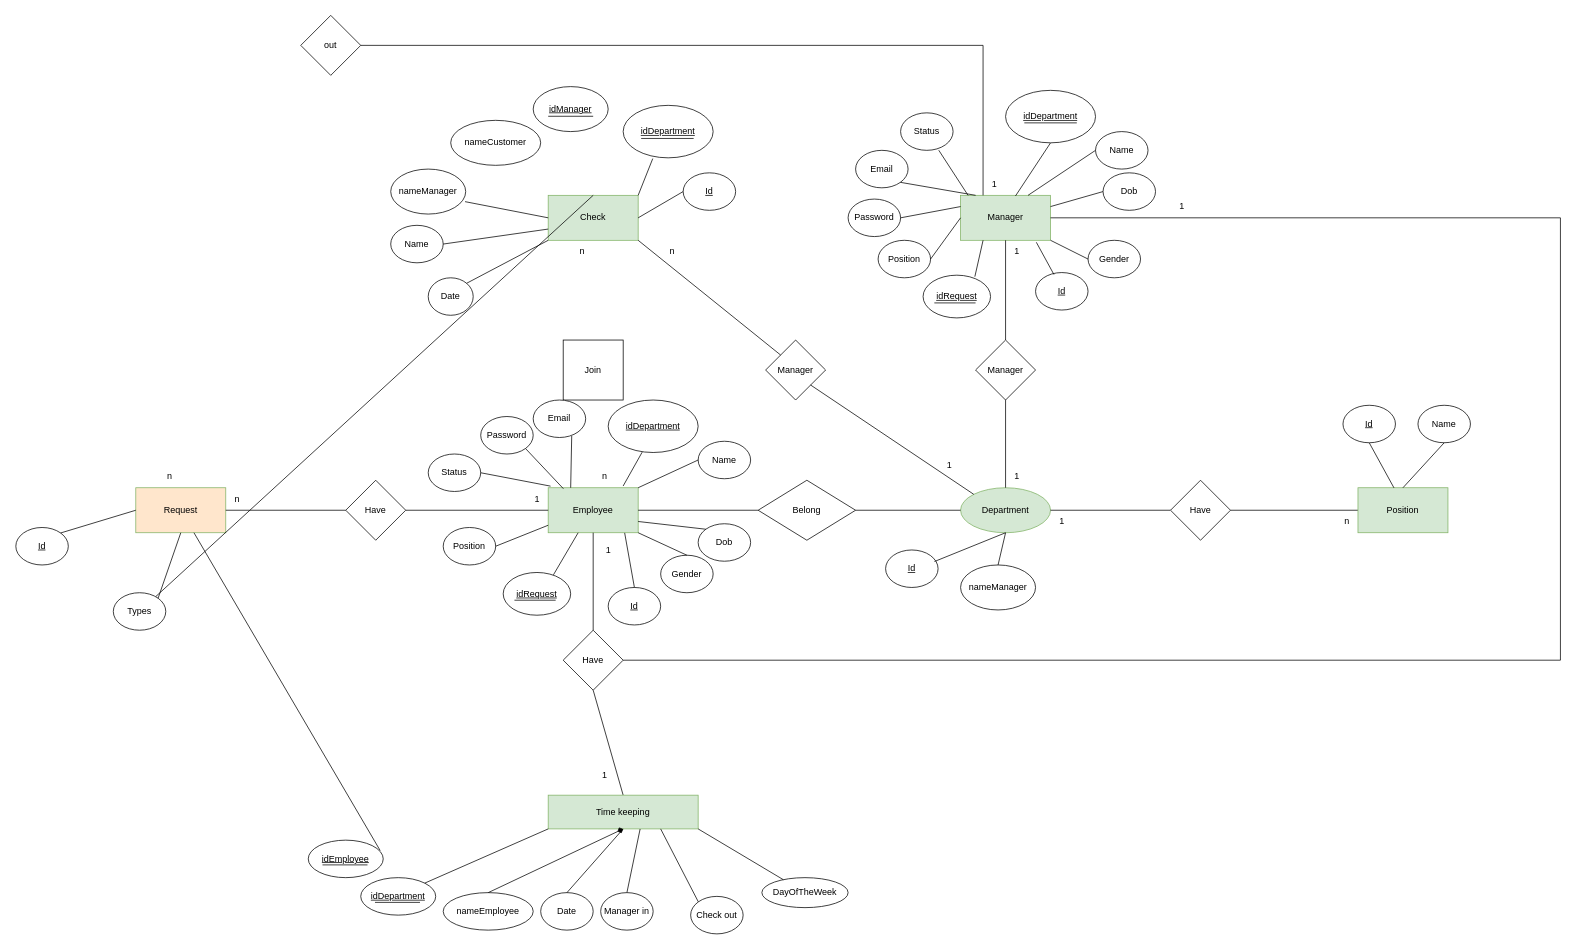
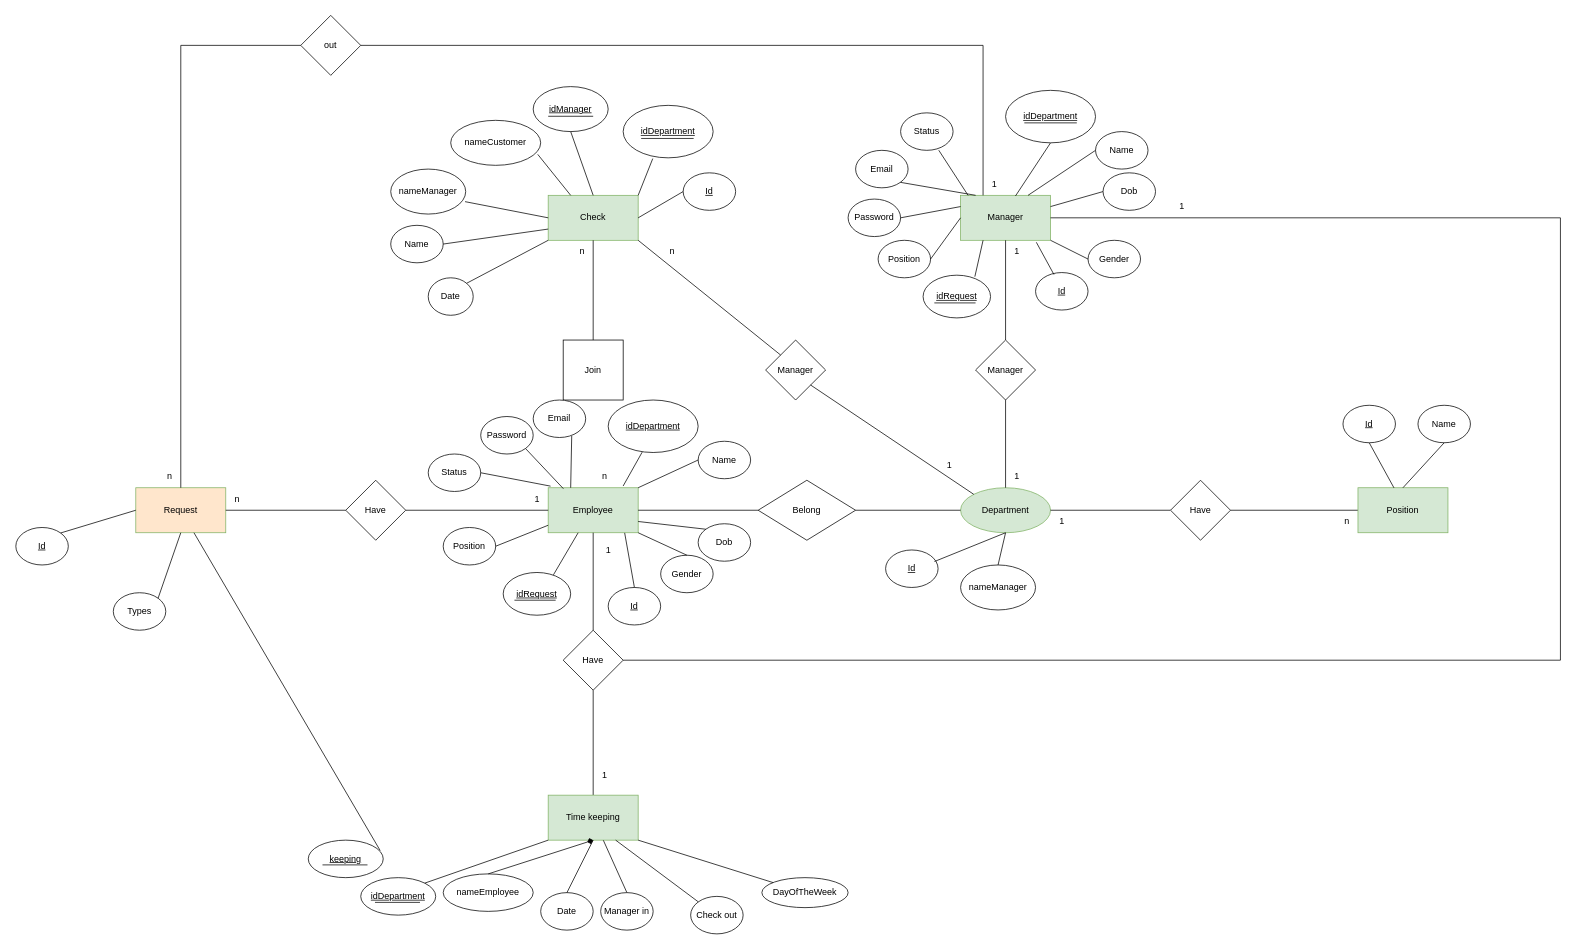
none -> (554, 175)
none -> (180, 207)
none -> (593, 291)
(346, 421) -> (582, 164)
(623, 812) -> (593, 818)
(345, 859) -> (345, 859)
(488, 912) -> (488, 893)
